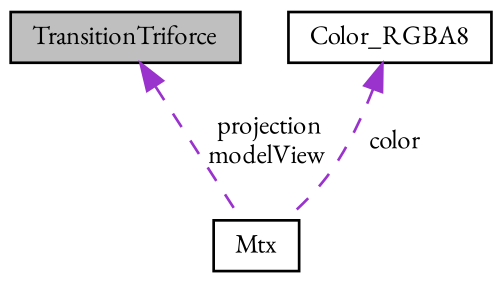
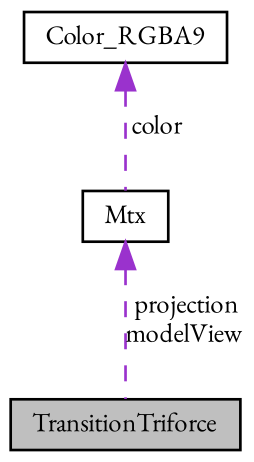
(390, 37) -> (126, 37)
(199, 153) -> (126, 334)
